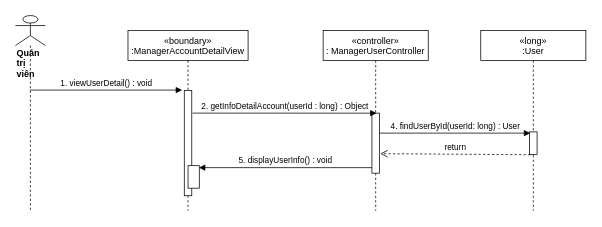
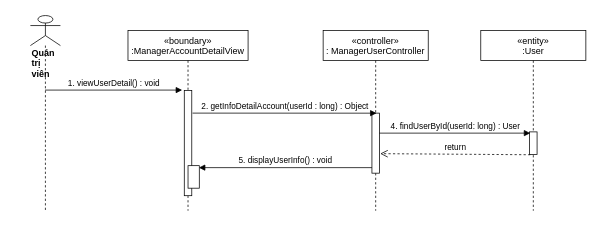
(533, 41) -> (533, 41)
(30, 113) -> (45, 113)
